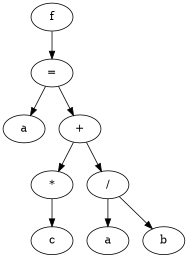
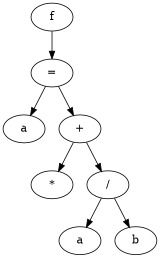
(52, 241) -> none
